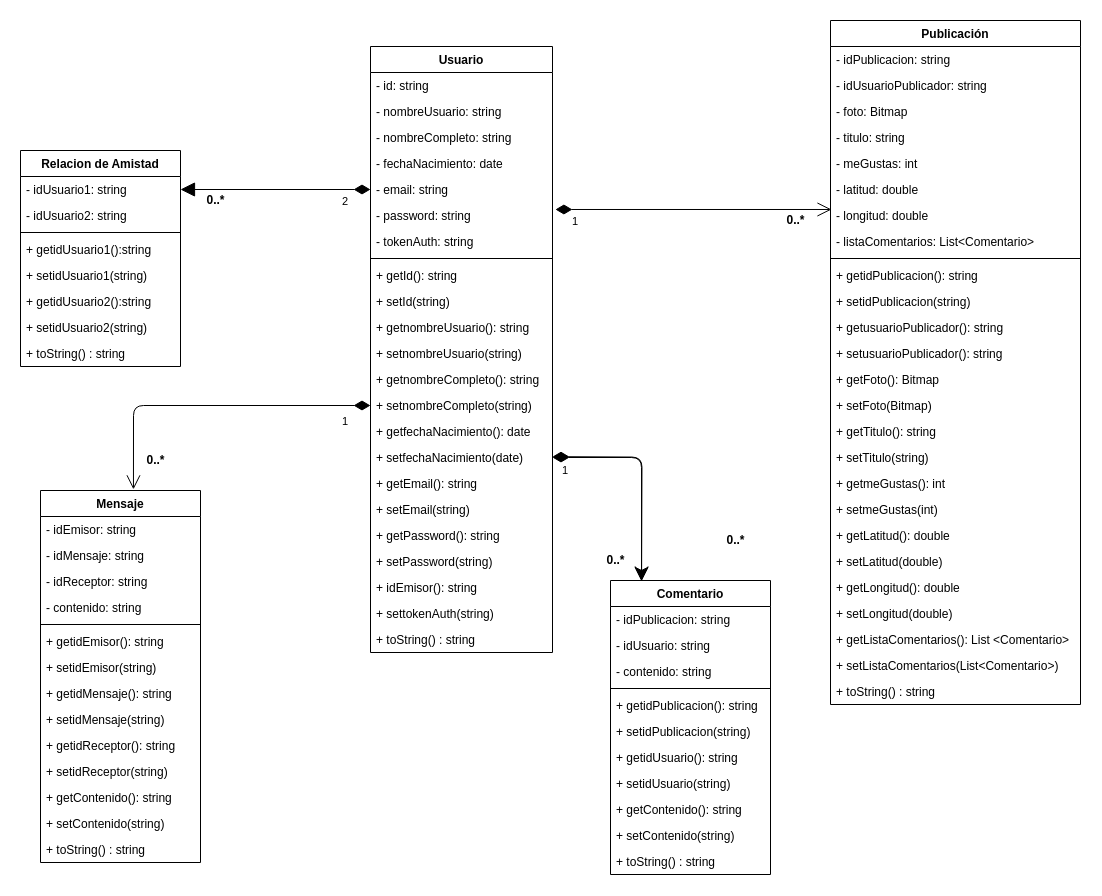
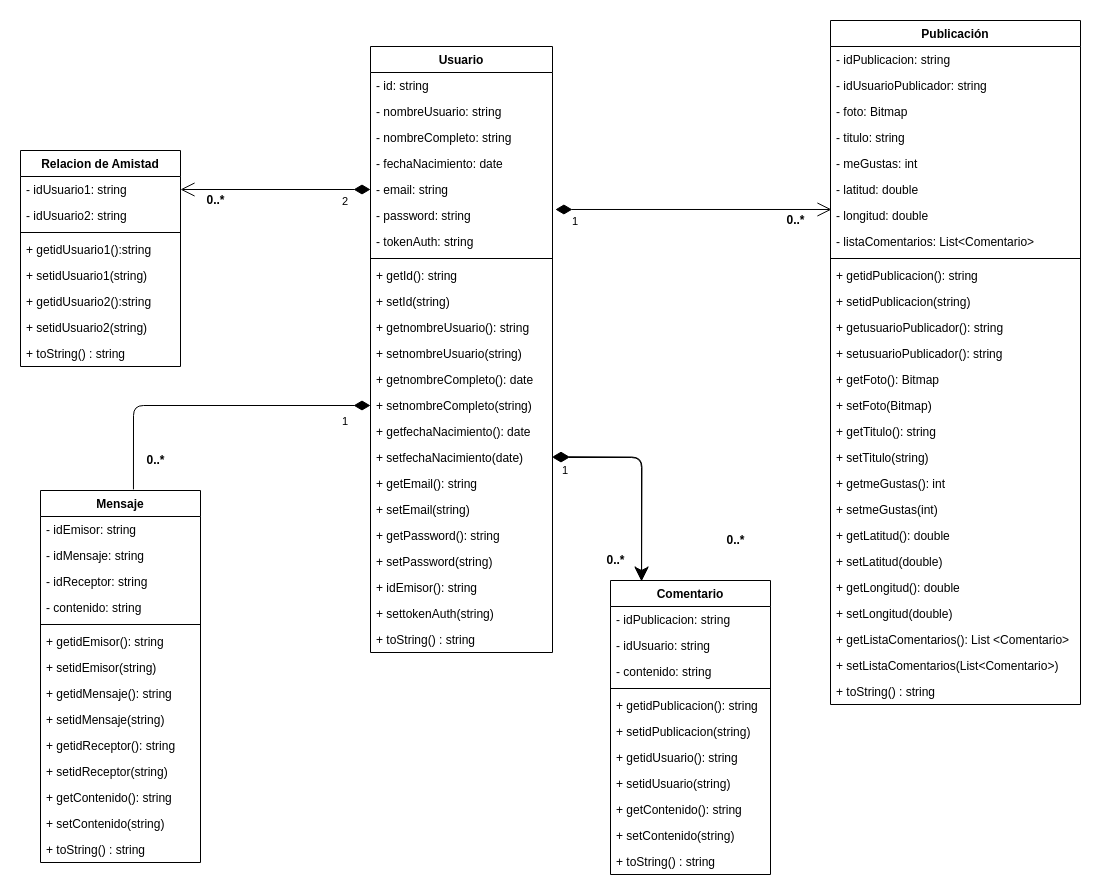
(196, 190) -> (190, 190)
(466, 380) -> (460, 380)
(133, 484) -> (133, 485)
